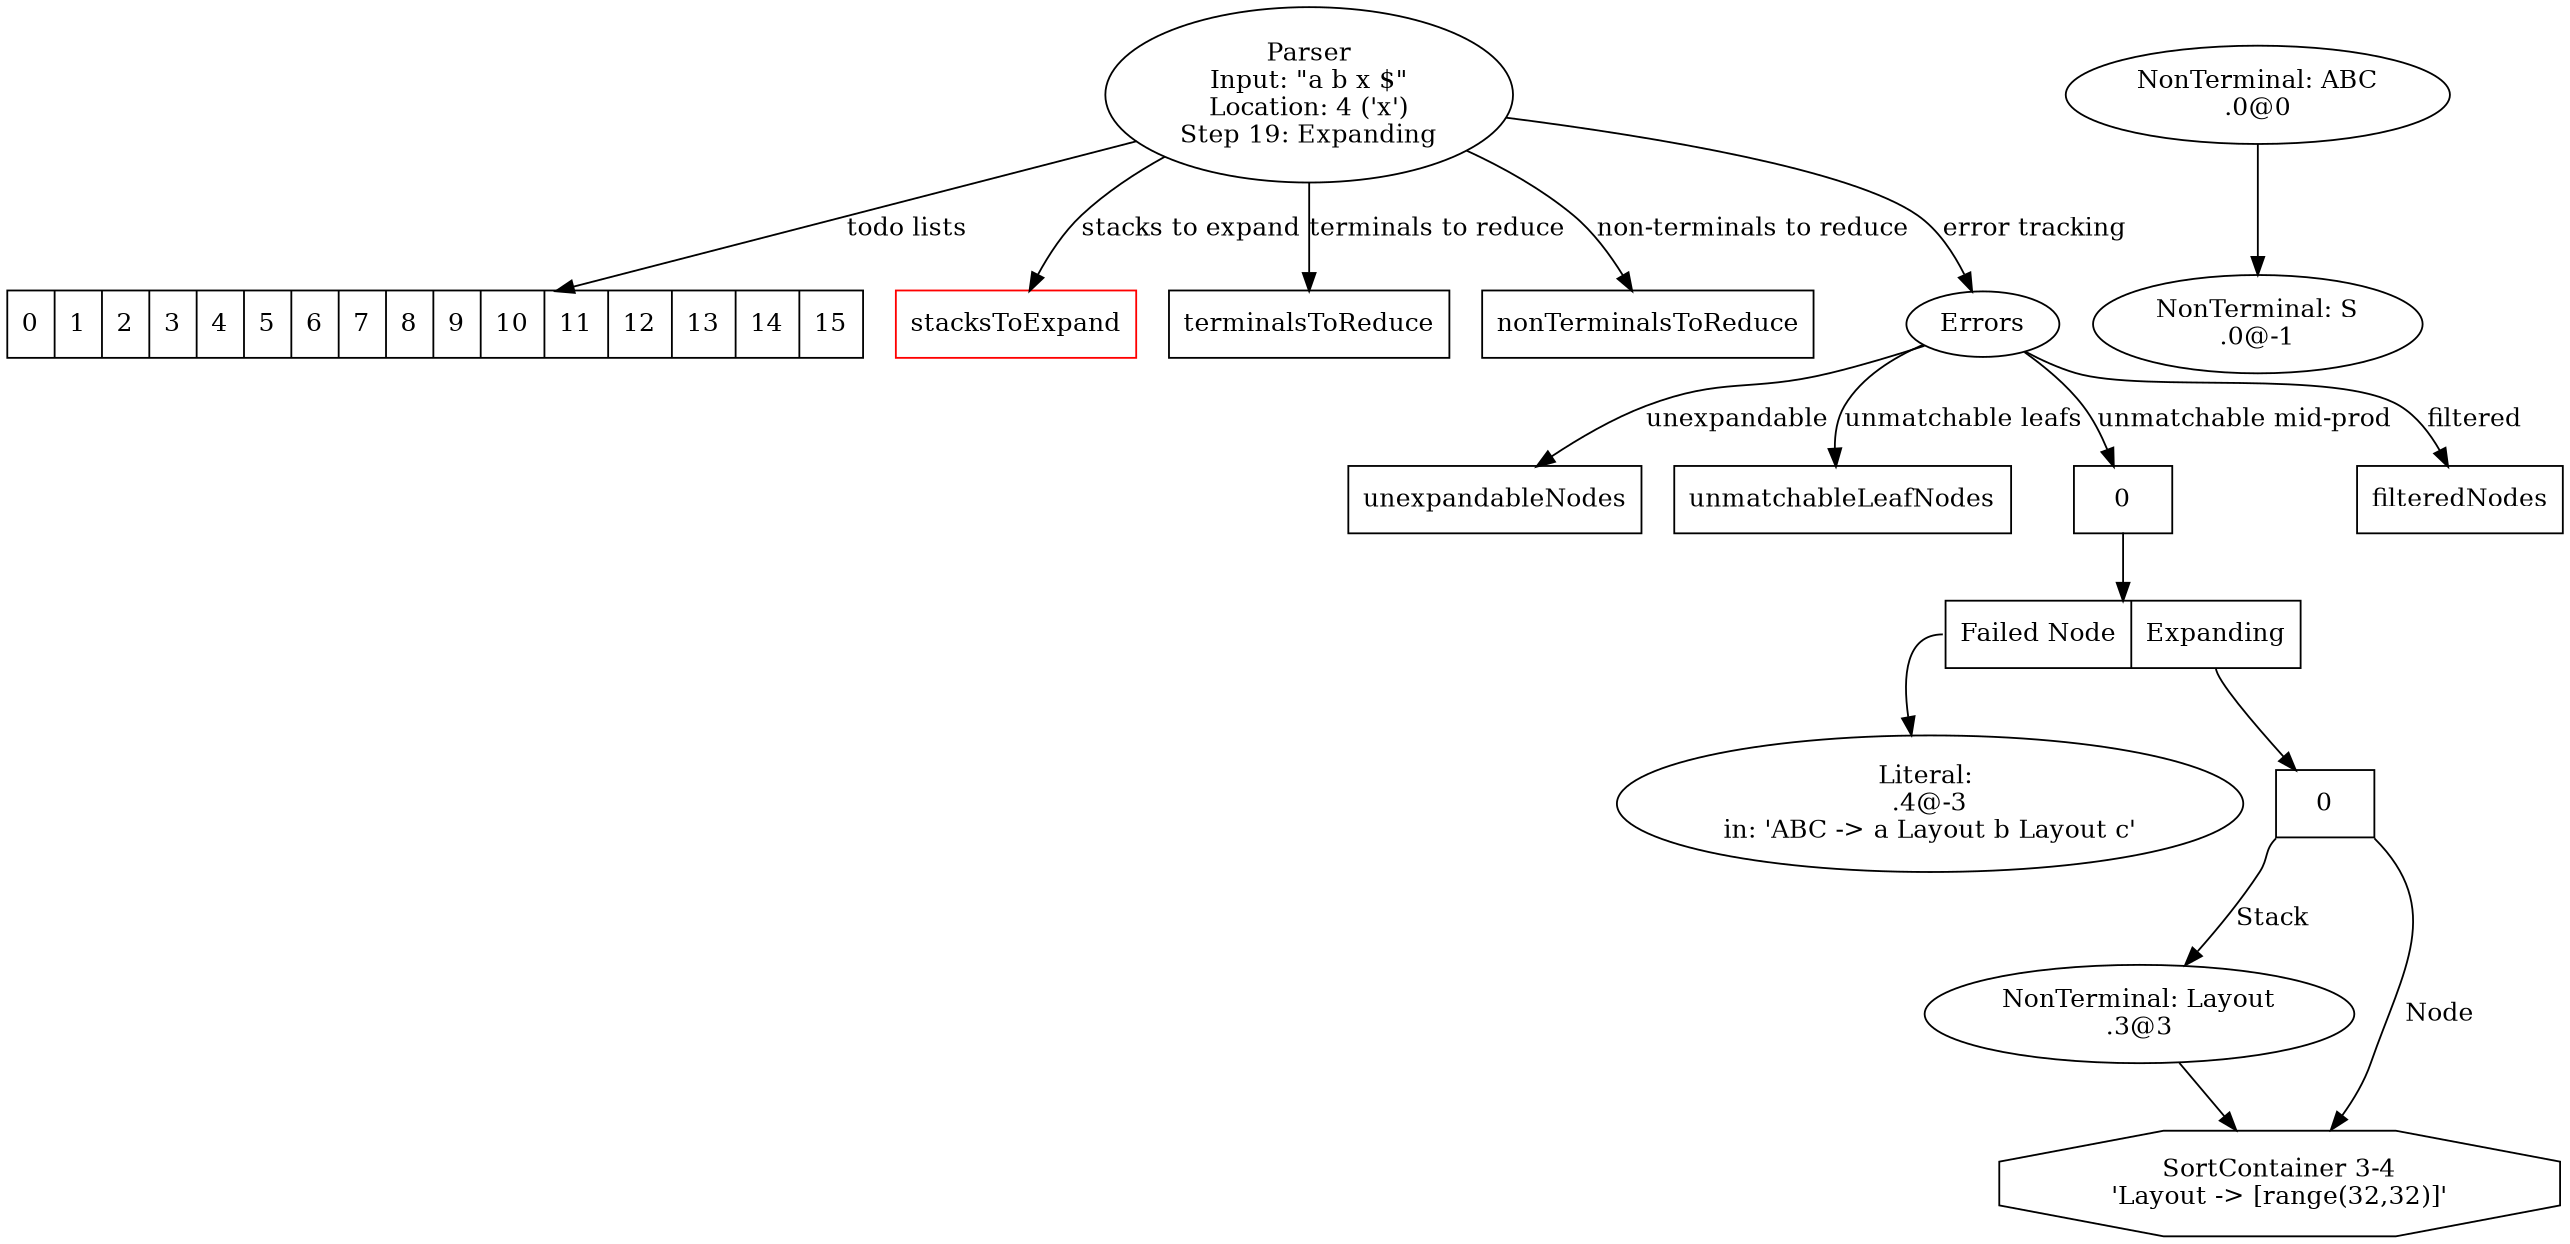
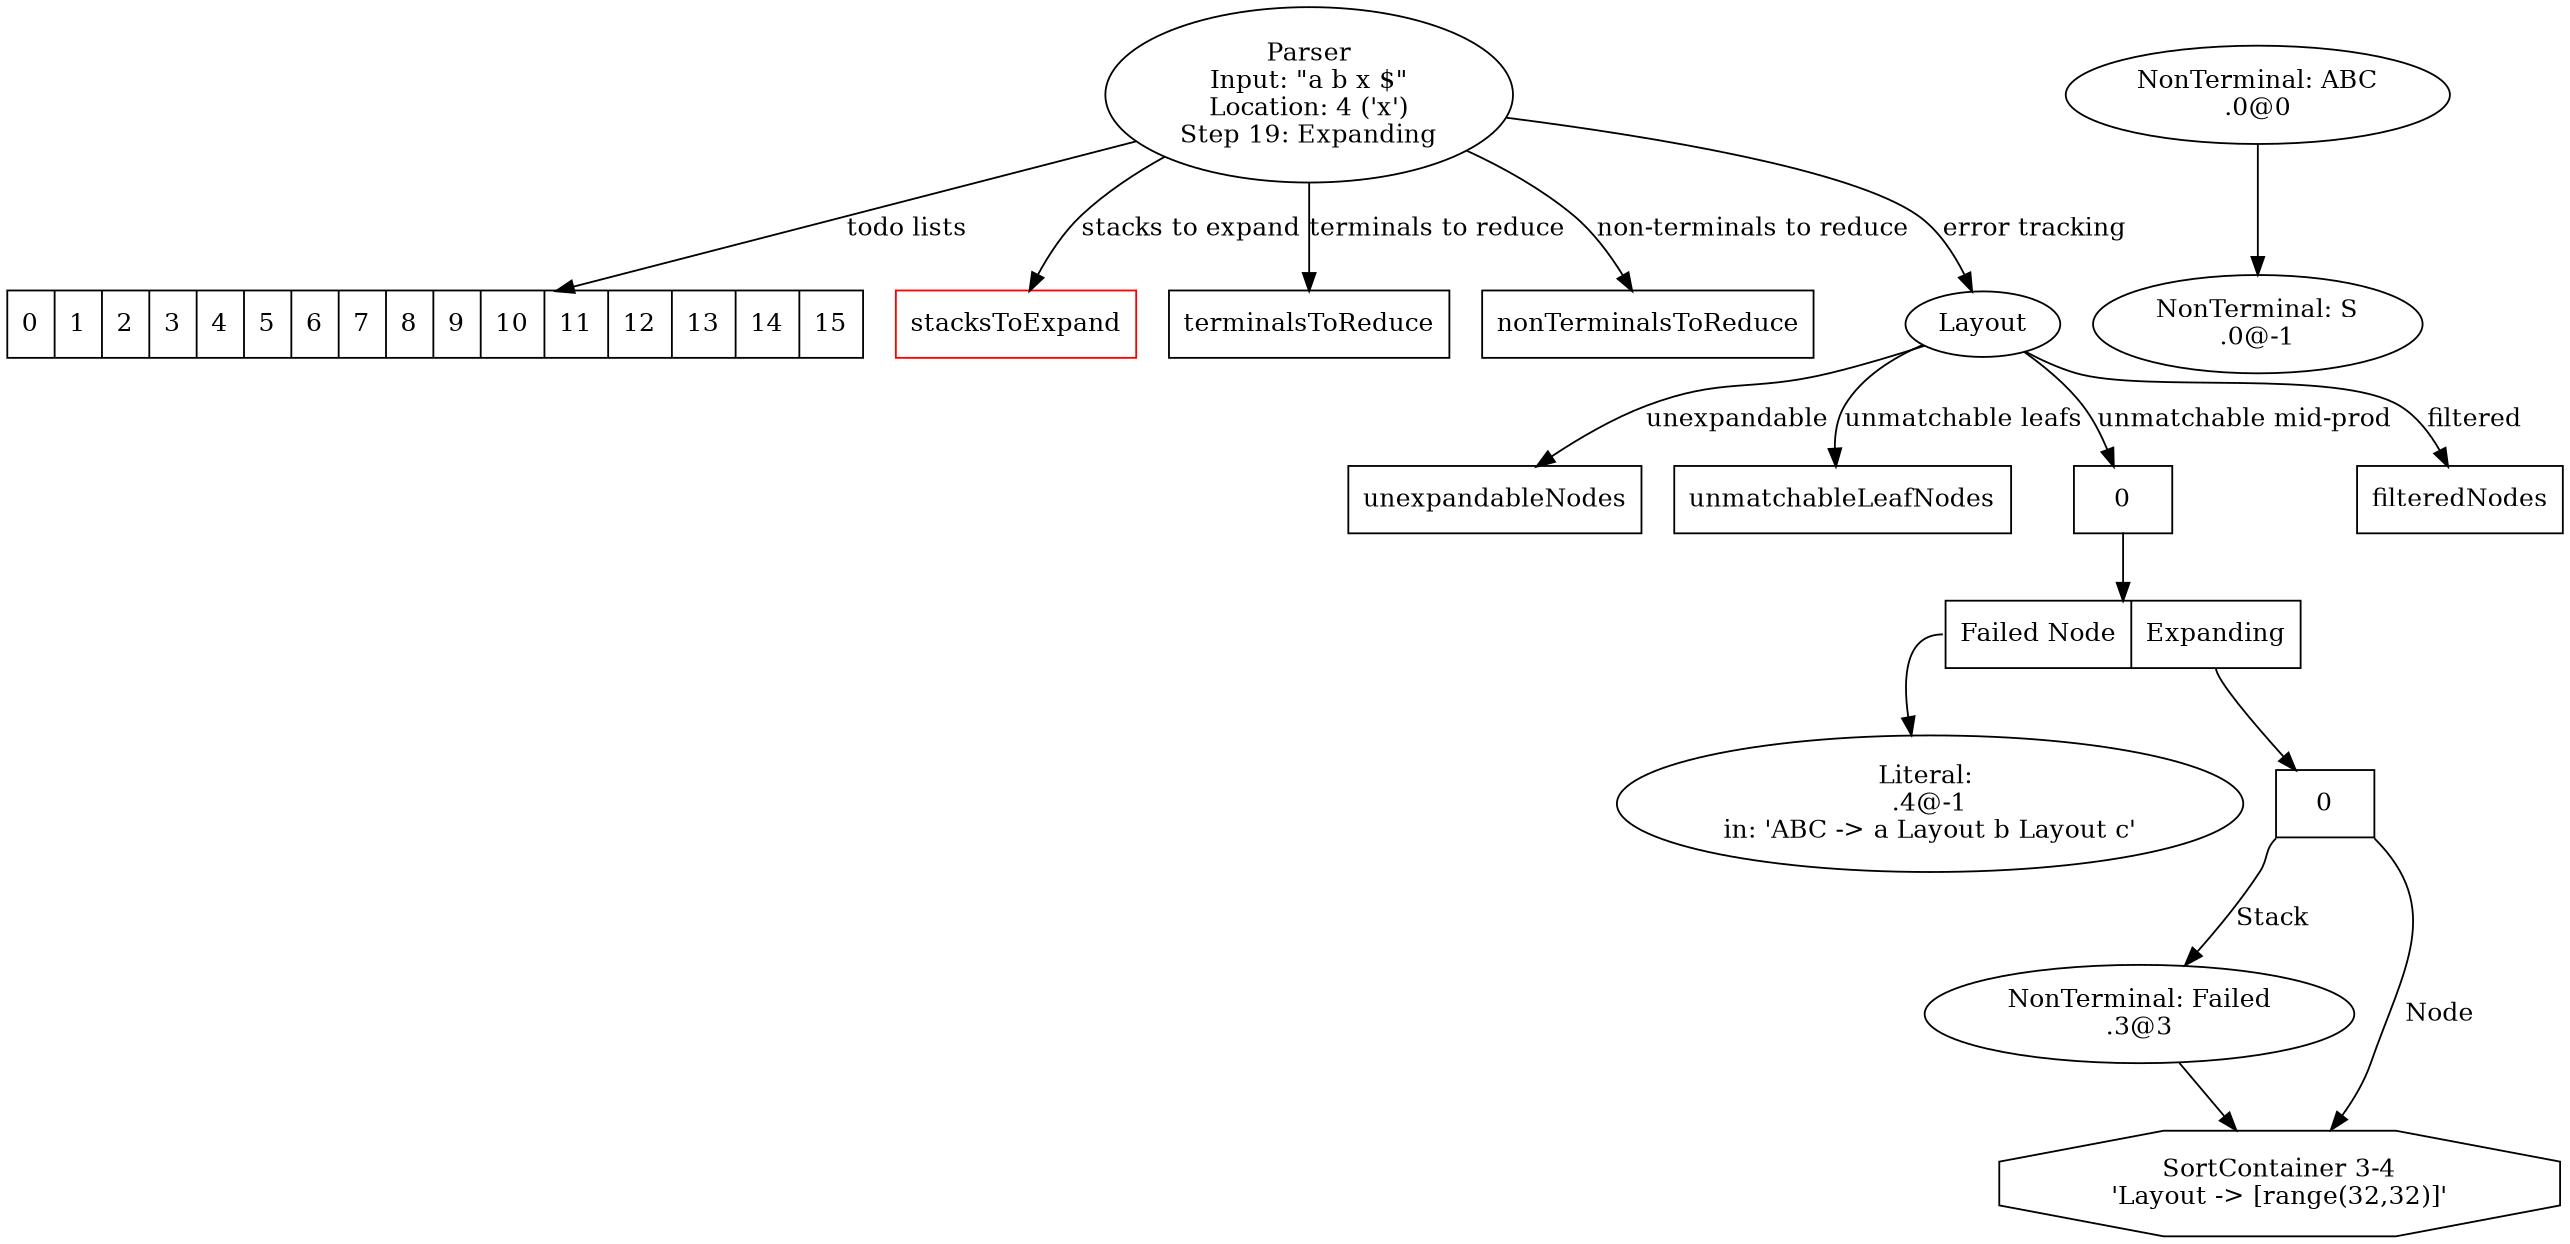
(1983, 324) -> (1983, 324)
(1930, 804) -> (1930, 804)
(2139, 1014) -> (2139, 1014)
